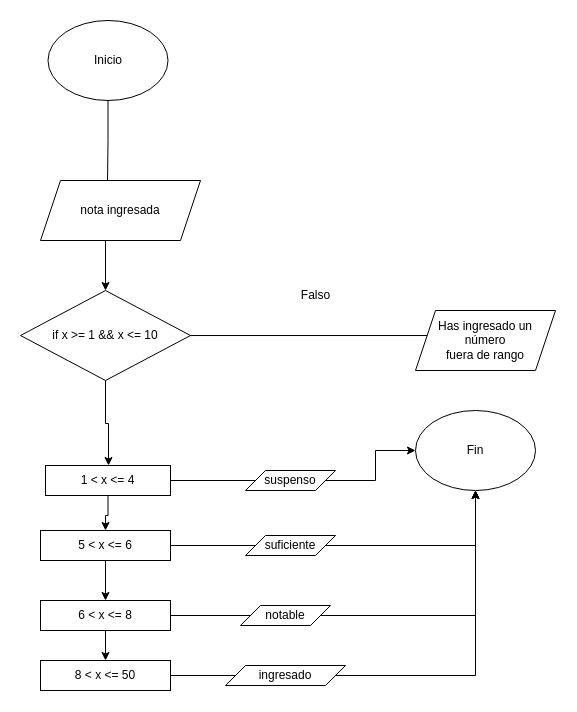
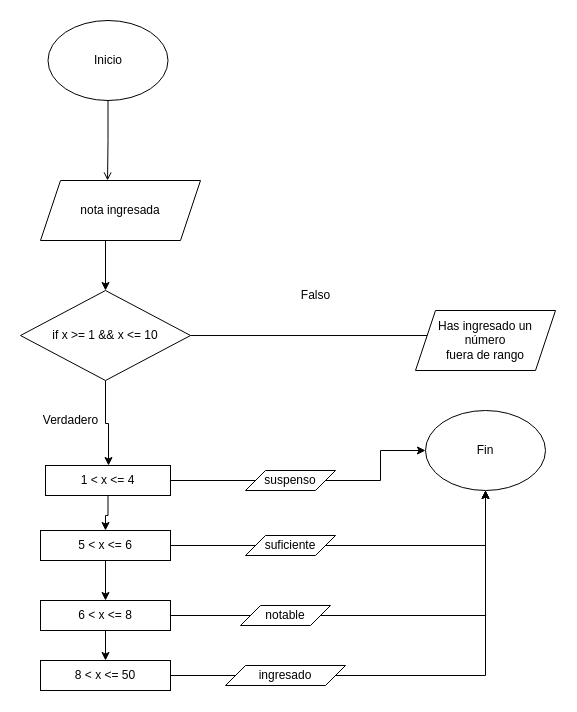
(108, 175) -> (108, 174)
none -> (71, 421)
(476, 451) -> (486, 451)
